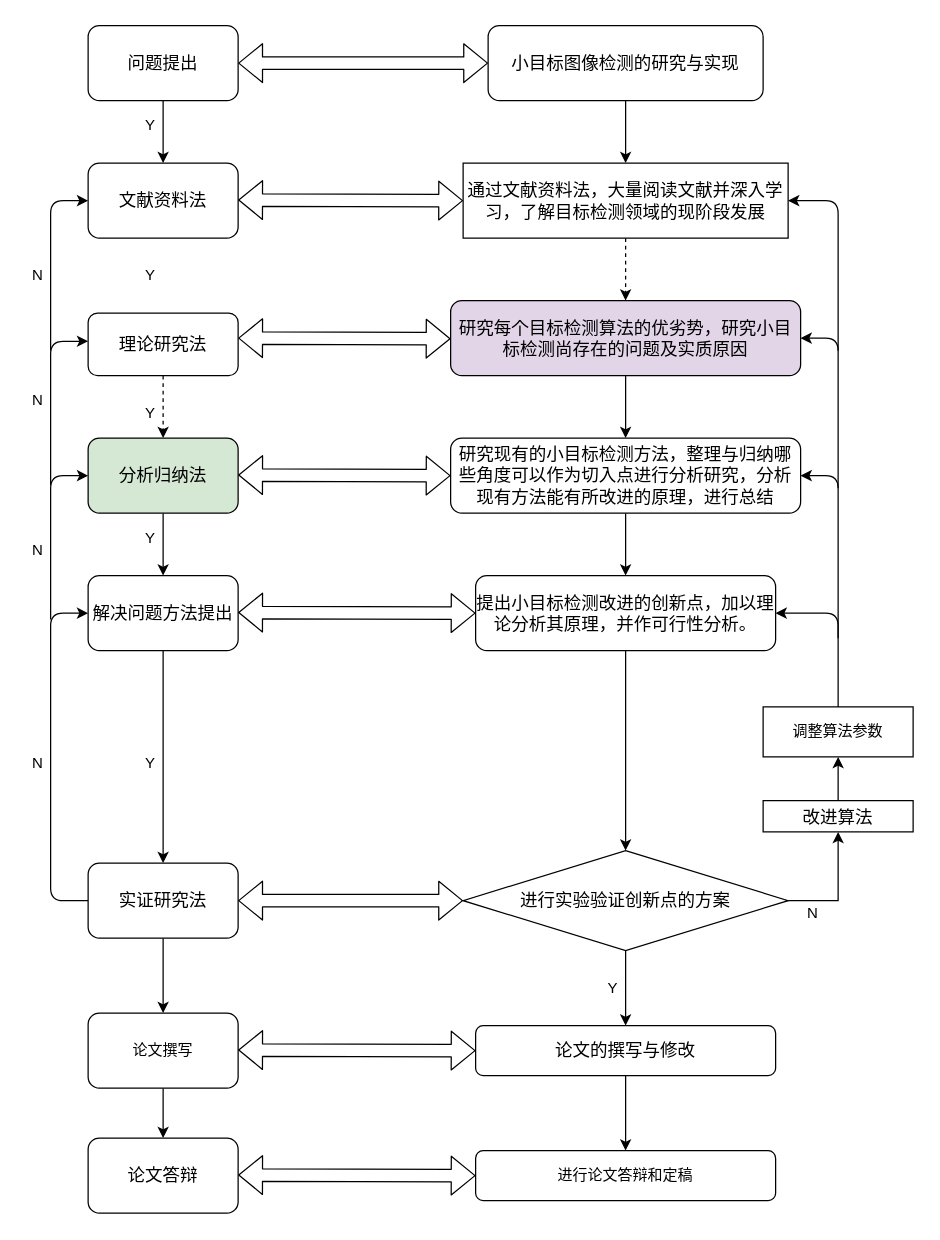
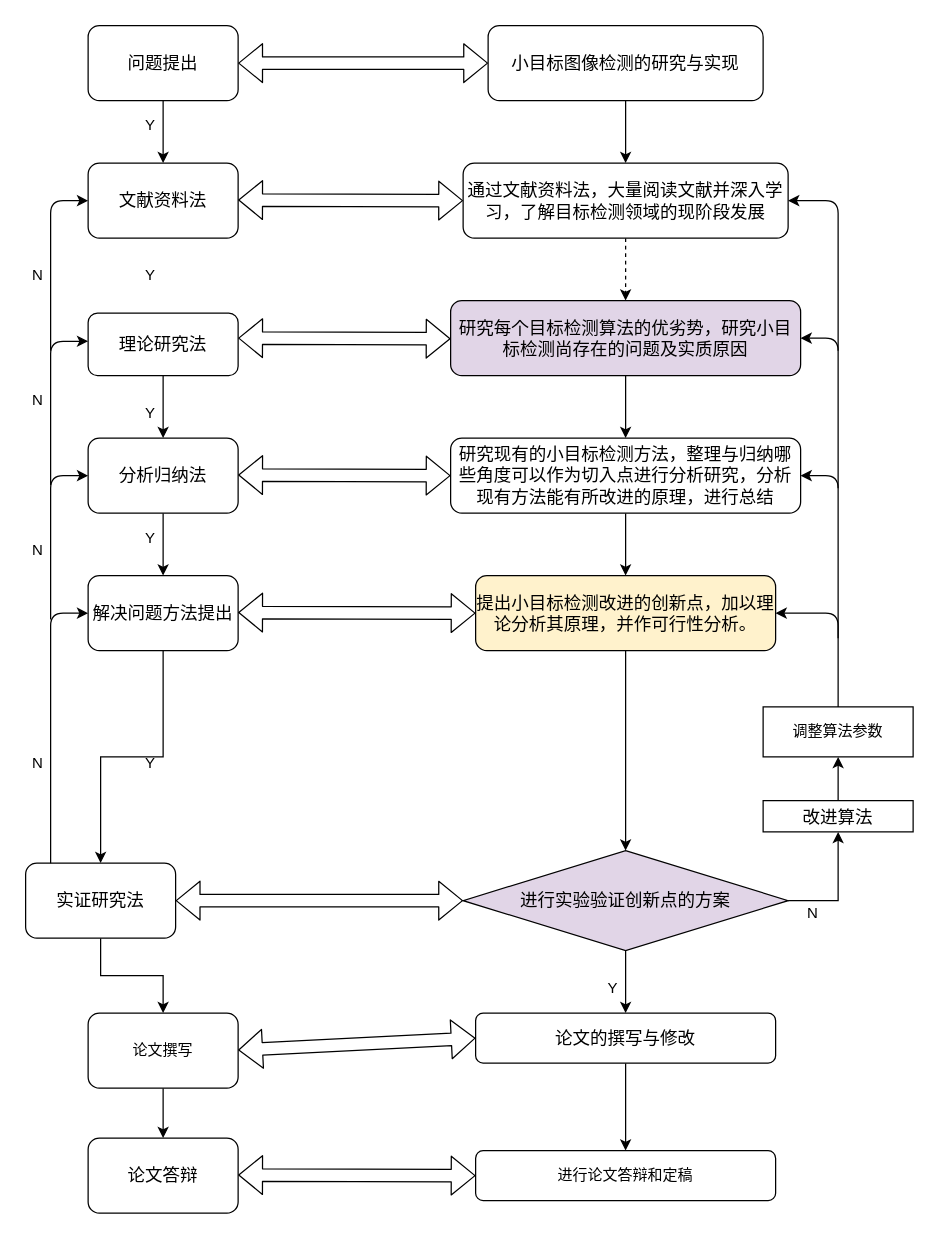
(626, 201) -> (626, 201)
(163, 403) -> (163, 403)
(163, 476) -> (163, 476)
(626, 613) -> (626, 613)
(163, 901) -> (101, 901)
(626, 901) -> (626, 901)
(626, 1051) -> (626, 1038)
